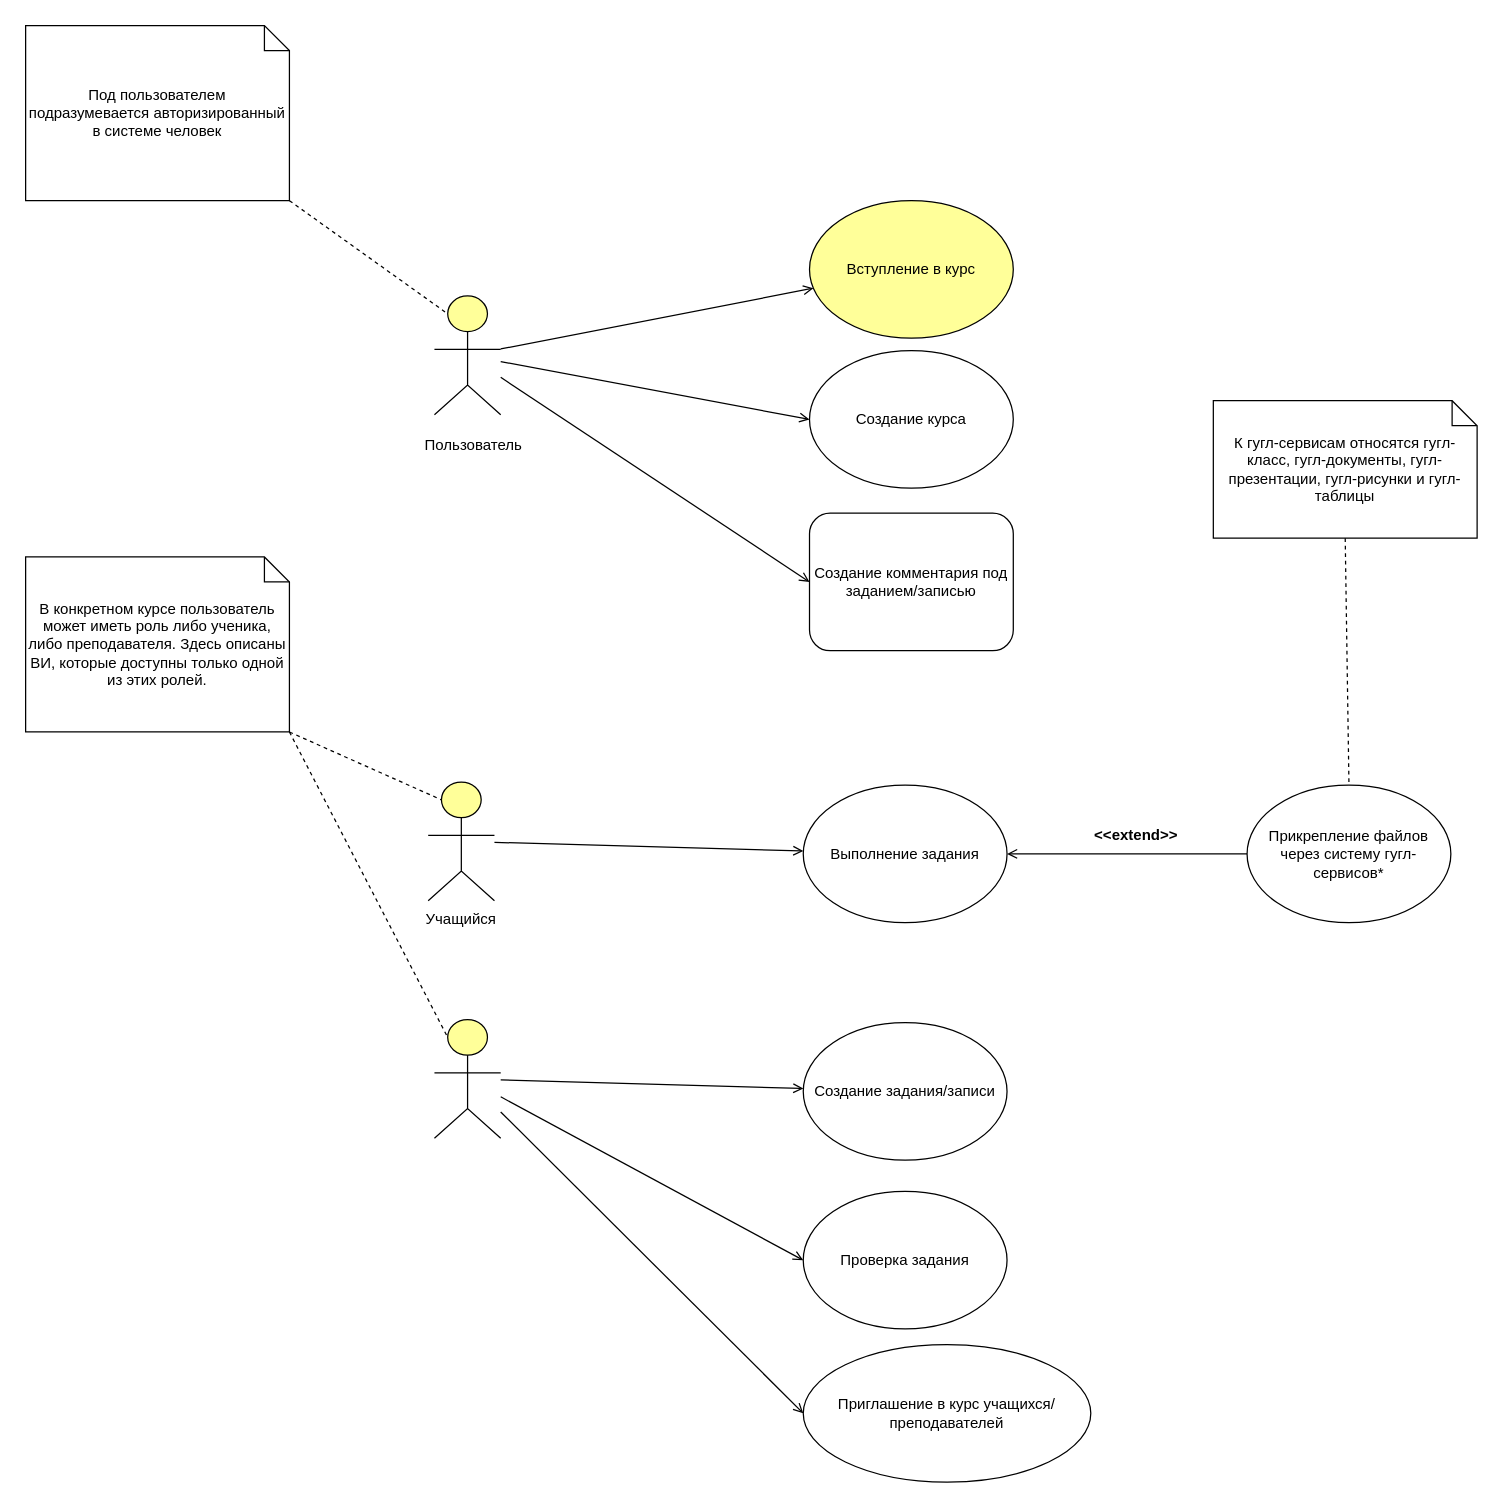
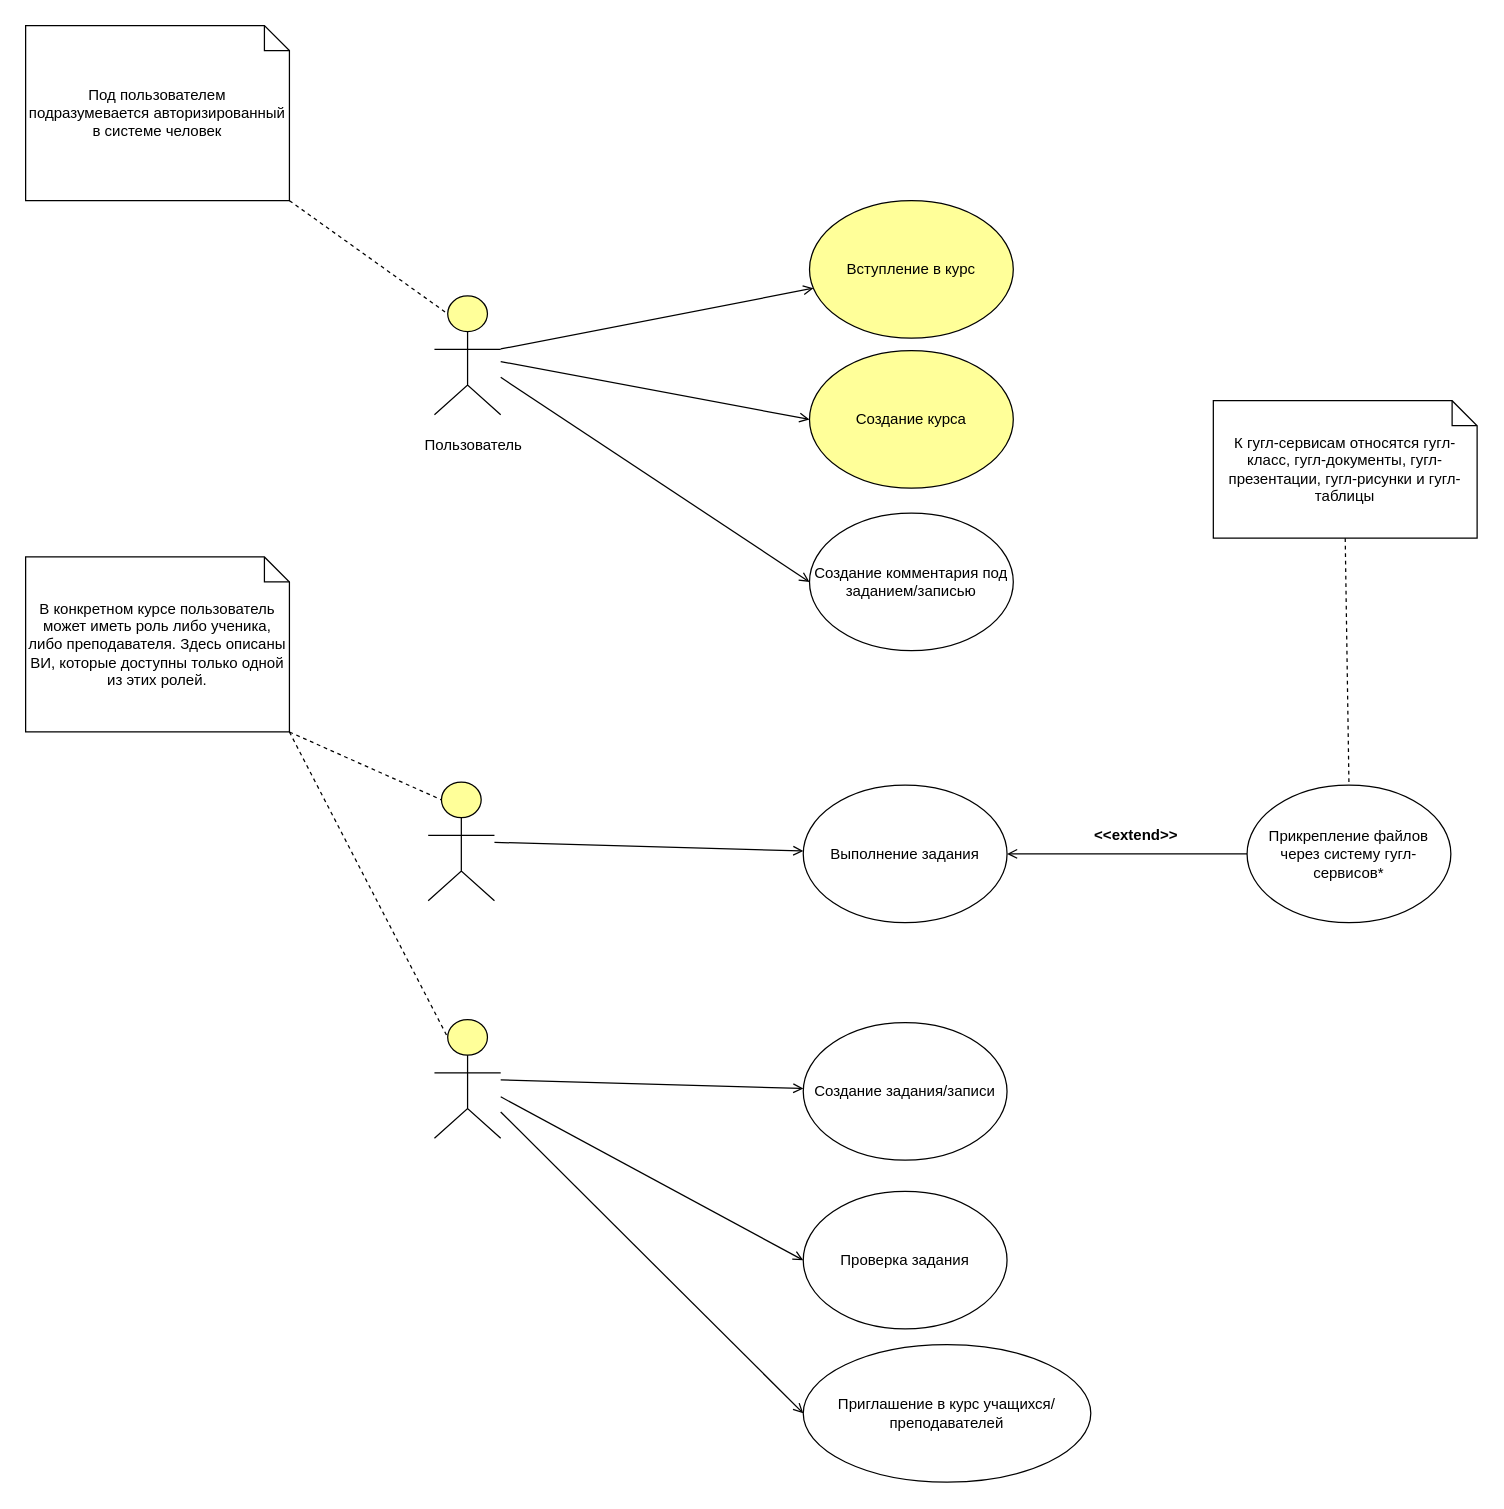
(911, 419) -> (911, 419)
(911, 582) -> (911, 582)
(461, 919) -> none
